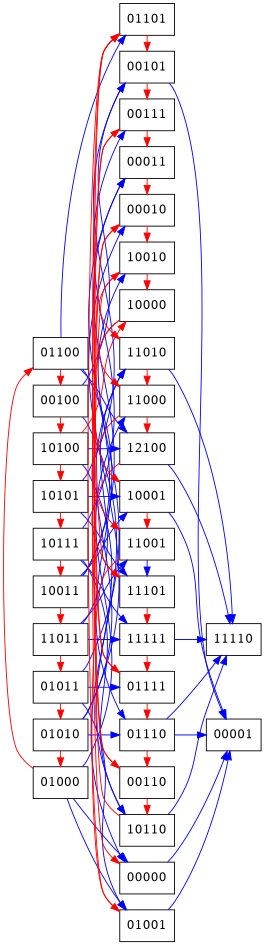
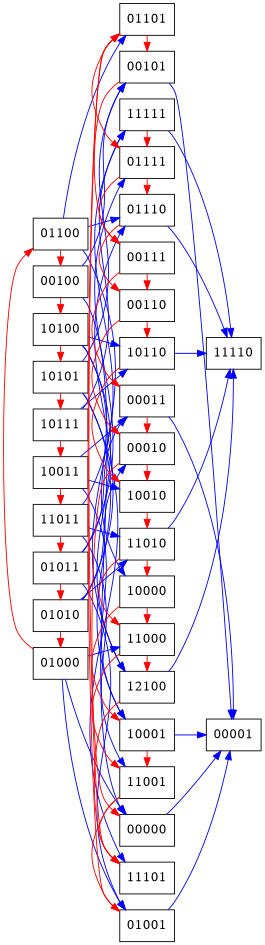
(147, 277) -> (147, 564)
(105, 334) -> none
(103, 382) -> (104, 456)
(147, 564) -> (100, 826)
(147, 611) -> none
(186, 735) -> (211, 522)
